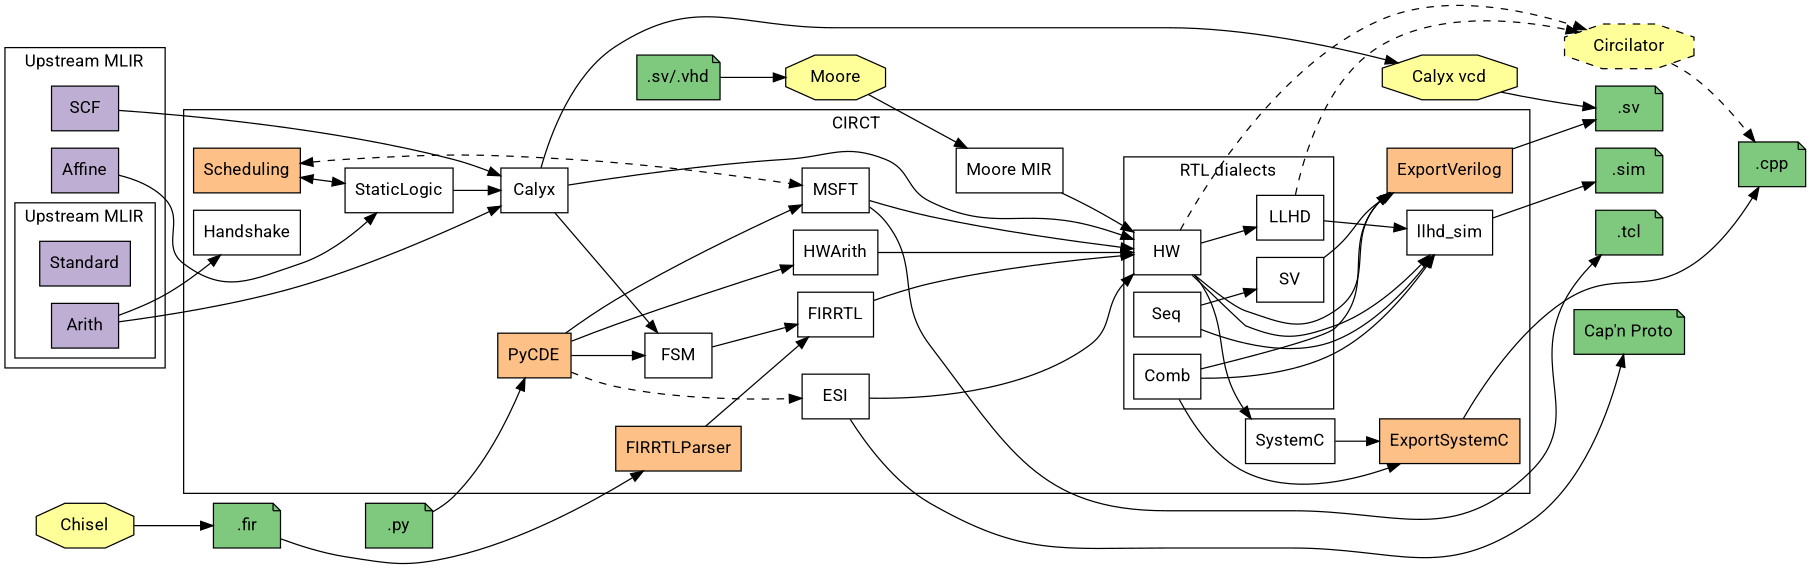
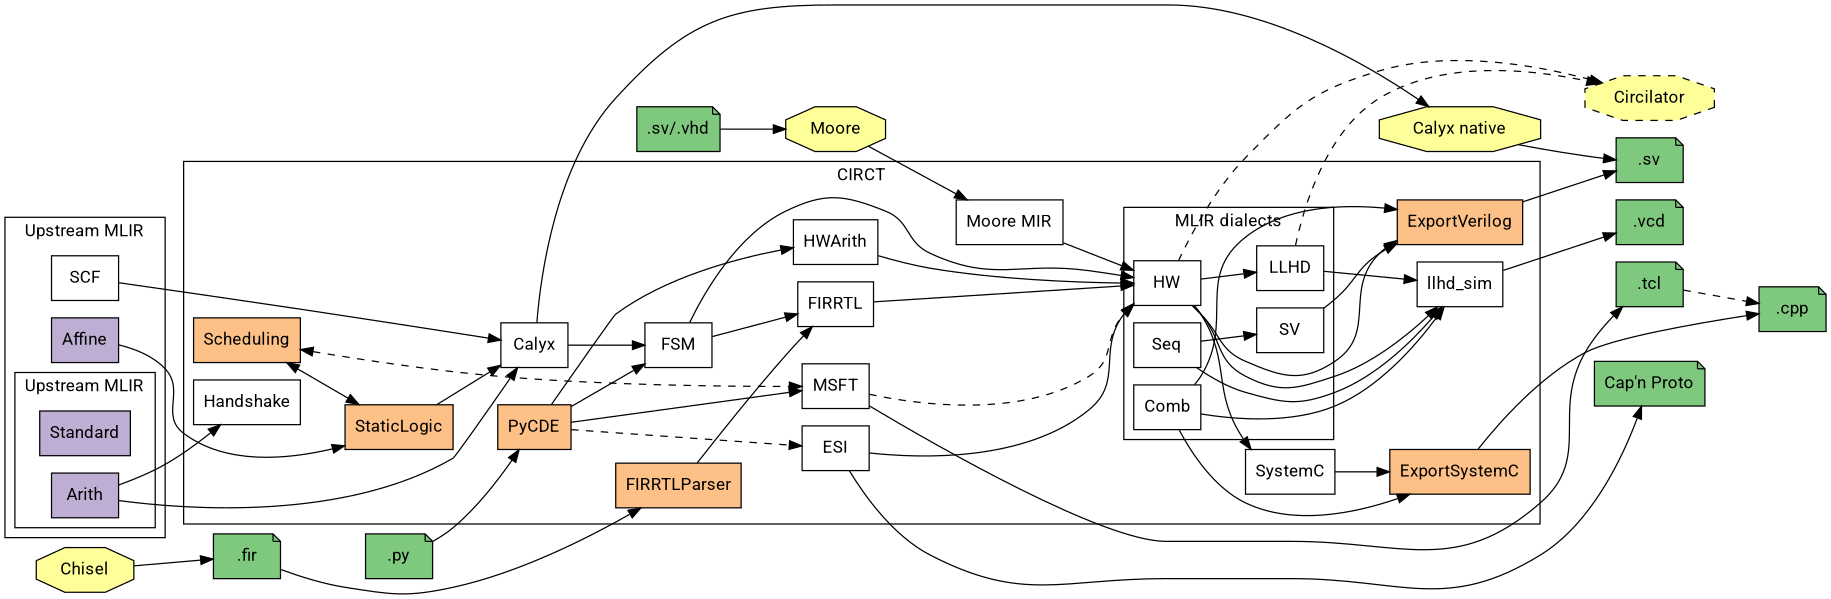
(1450, 77) -> (1460, 129)
(1713, 94) -> (1715, 296)
(85, 108) -> (85, 278)
(856, 152) -> (887, 212)
(1229, 171) -> (1229, 222)
(1629, 171) -> (1650, 222)
(399, 190) -> (399, 427)
(994, 229) -> (1018, 401)
